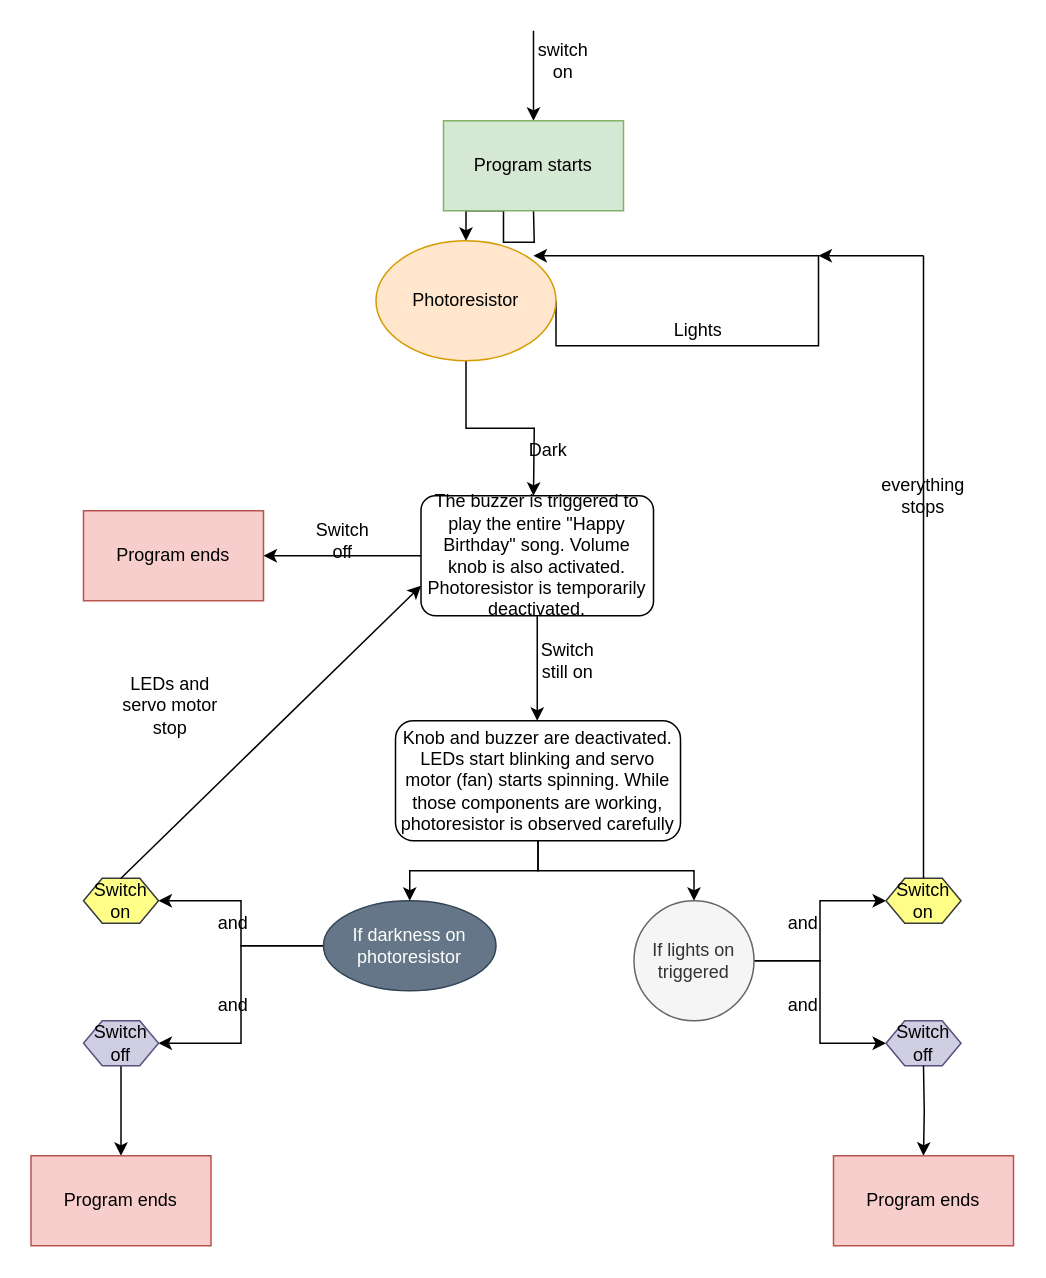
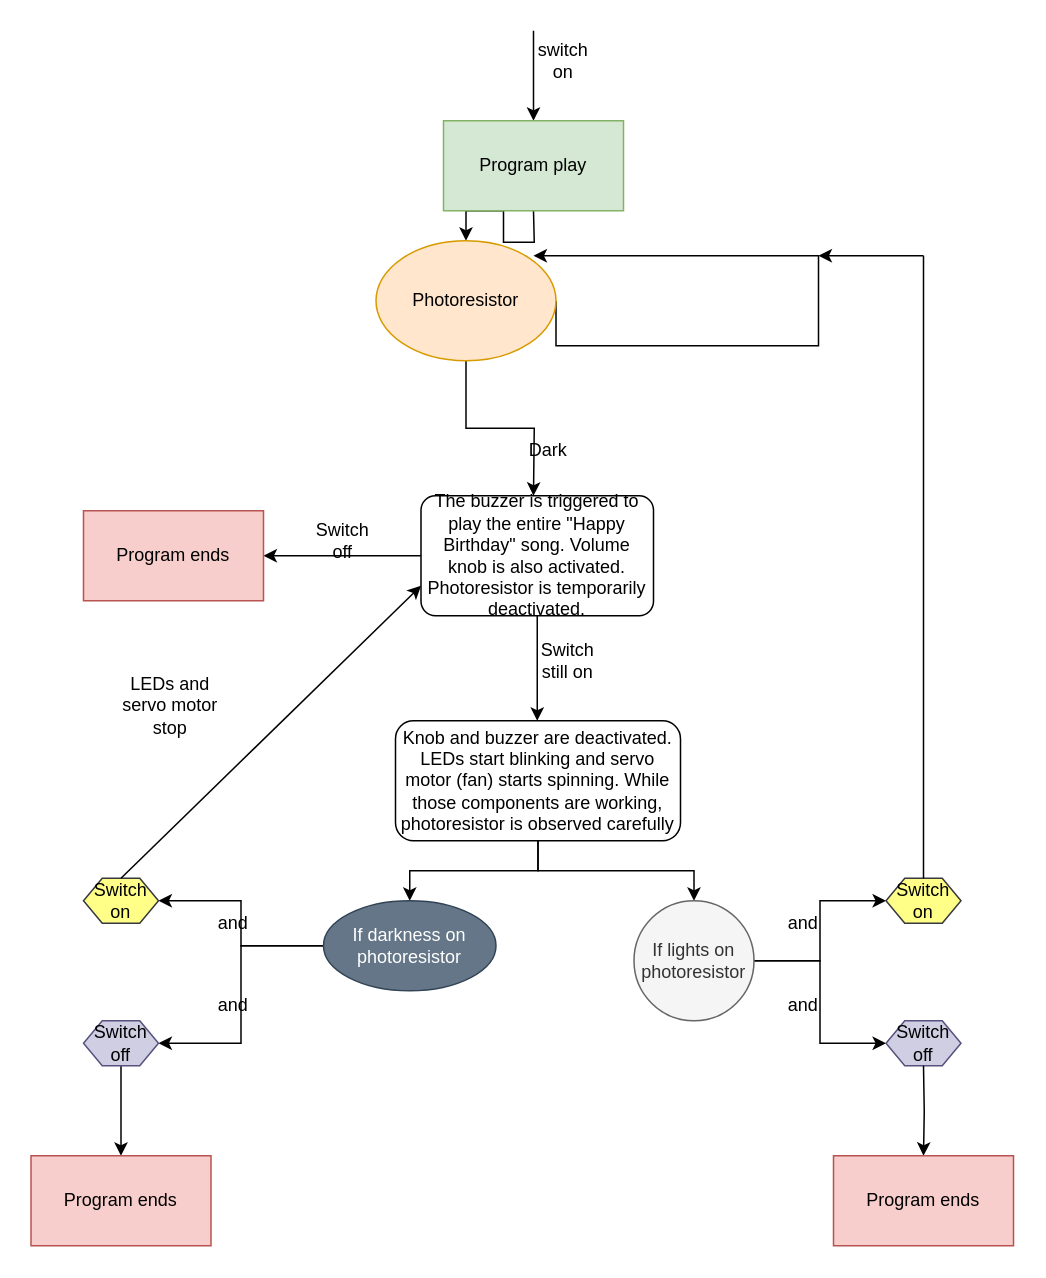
(533, 166) -> (533, 166)
(698, 331) -> none
(923, 496) -> none
(694, 961) -> (694, 961)
